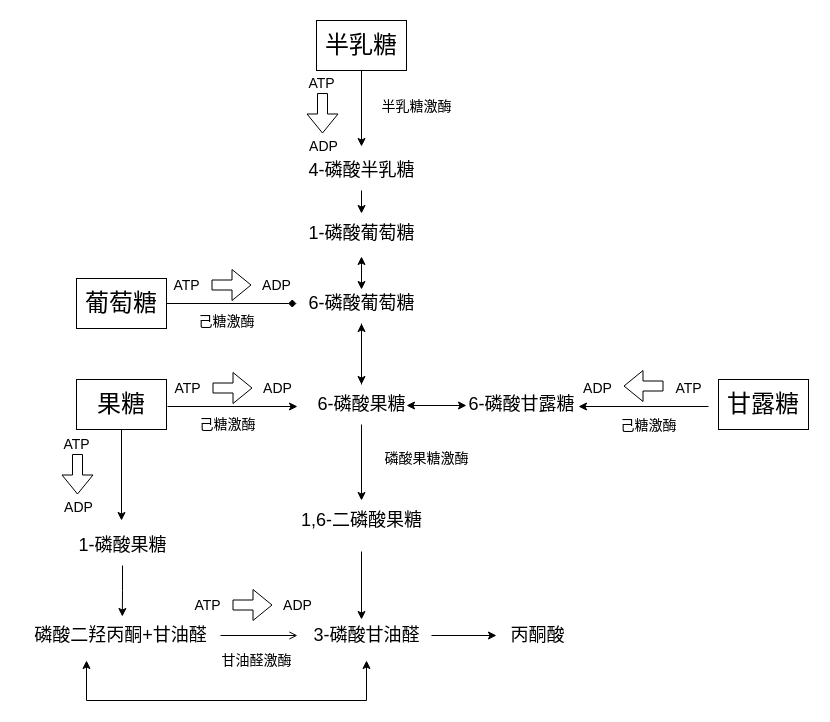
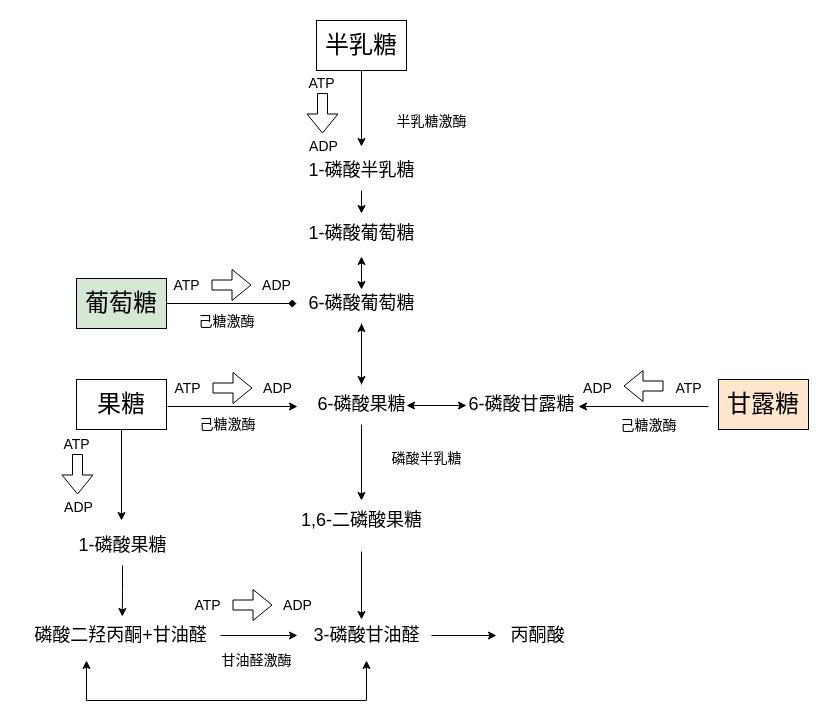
(417, 107) -> (432, 122)
(362, 171) -> (362, 171)
(122, 304) -> (122, 304)
(764, 405) -> (764, 405)
(427, 459) -> (427, 459)
(290, 636) -> (289, 636)
